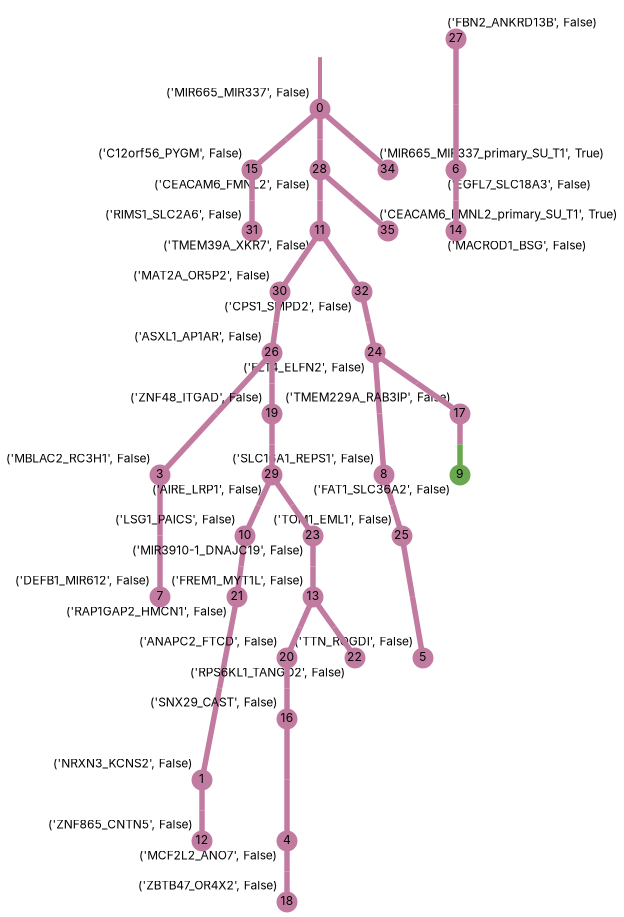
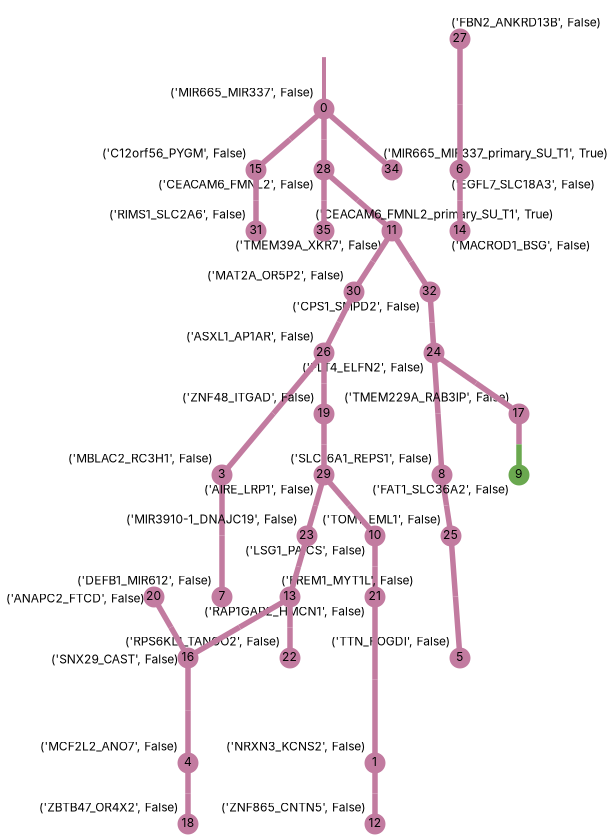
(300, 627) -> (239, 627)
